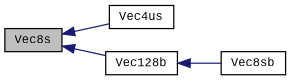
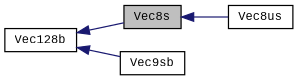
(142, 17) -> (261, 17)
(90, 52) -> (106, 26)
(253, 63) -> (153, 63)
